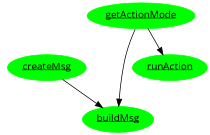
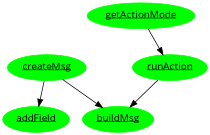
(124, 63) -> (147, 91)
none -> (36, 119)
